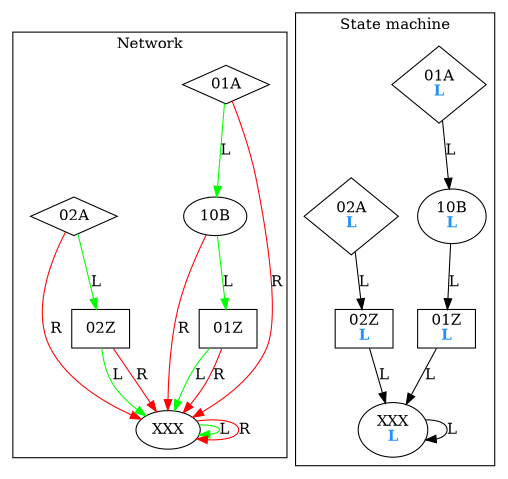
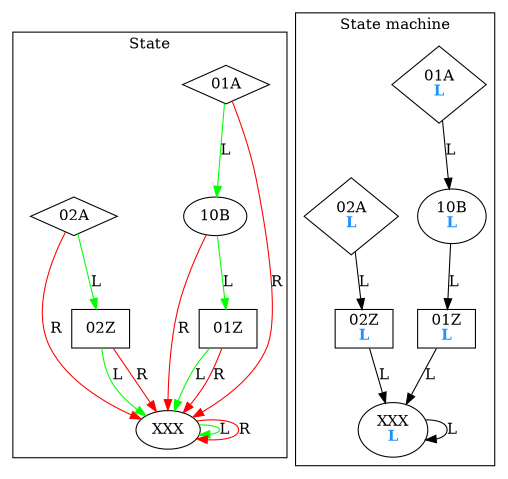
(150, 44) -> (150, 44)
